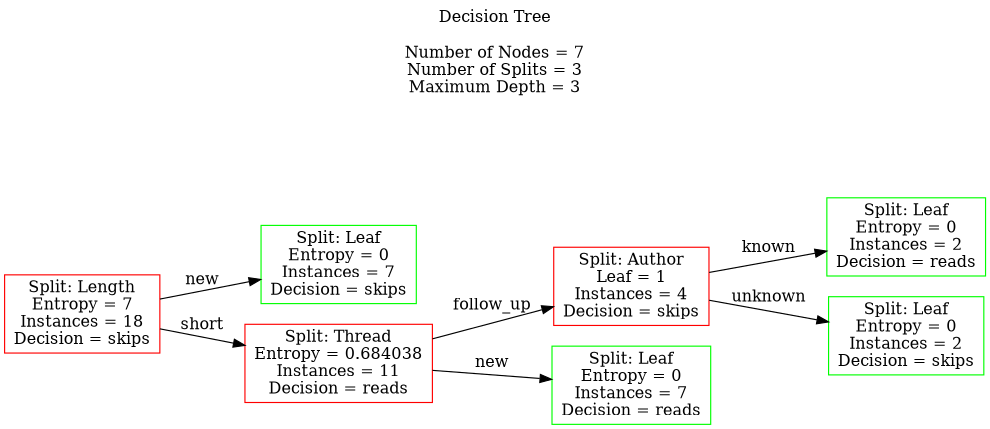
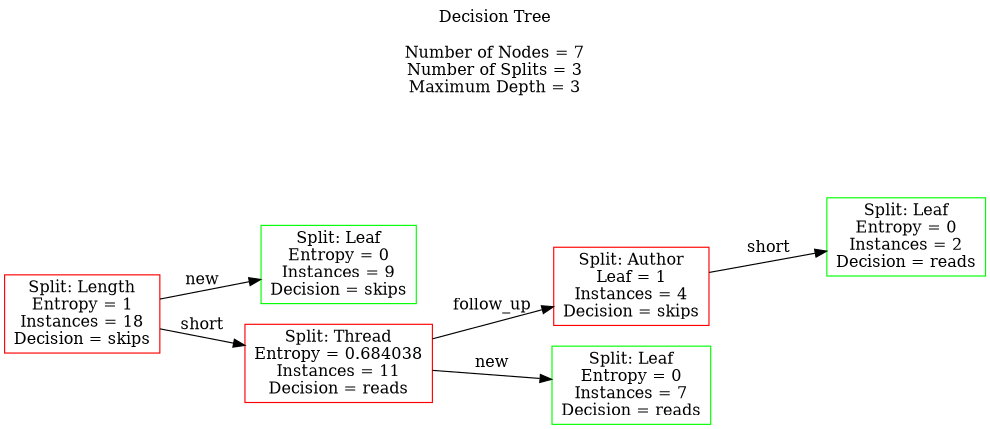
(769, 248) -> (769, 248)
(339, 264) -> (339, 264)
(82, 314) -> (82, 314)
(906, 336) -> none
